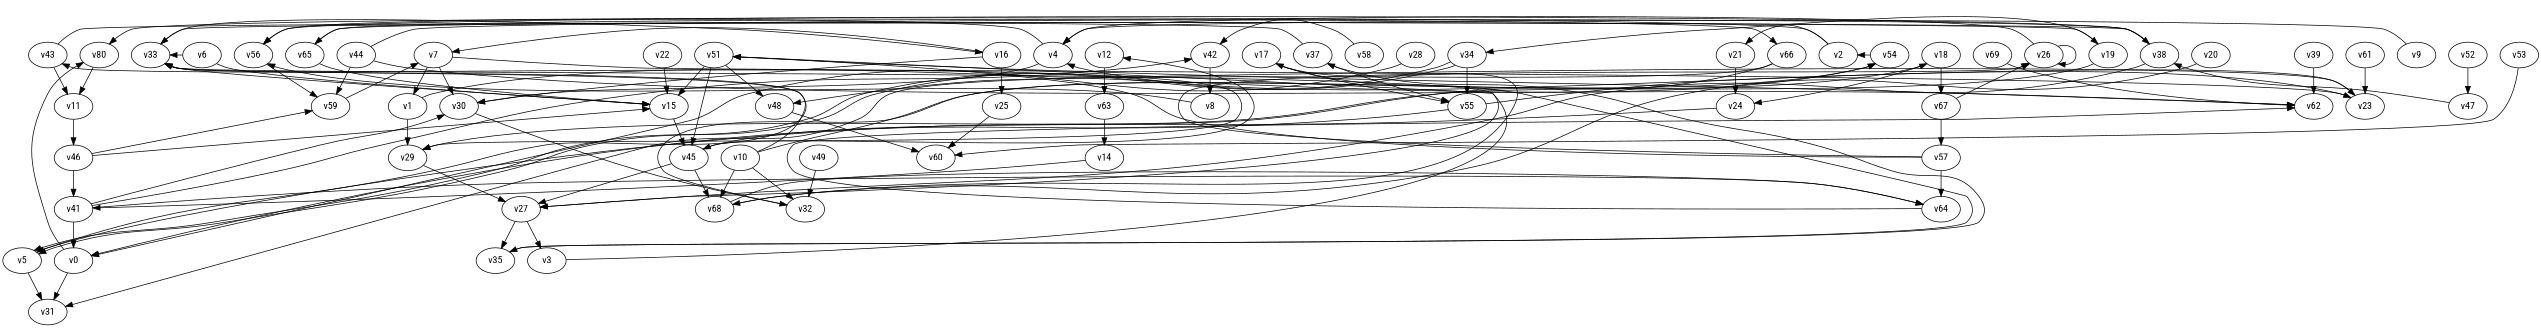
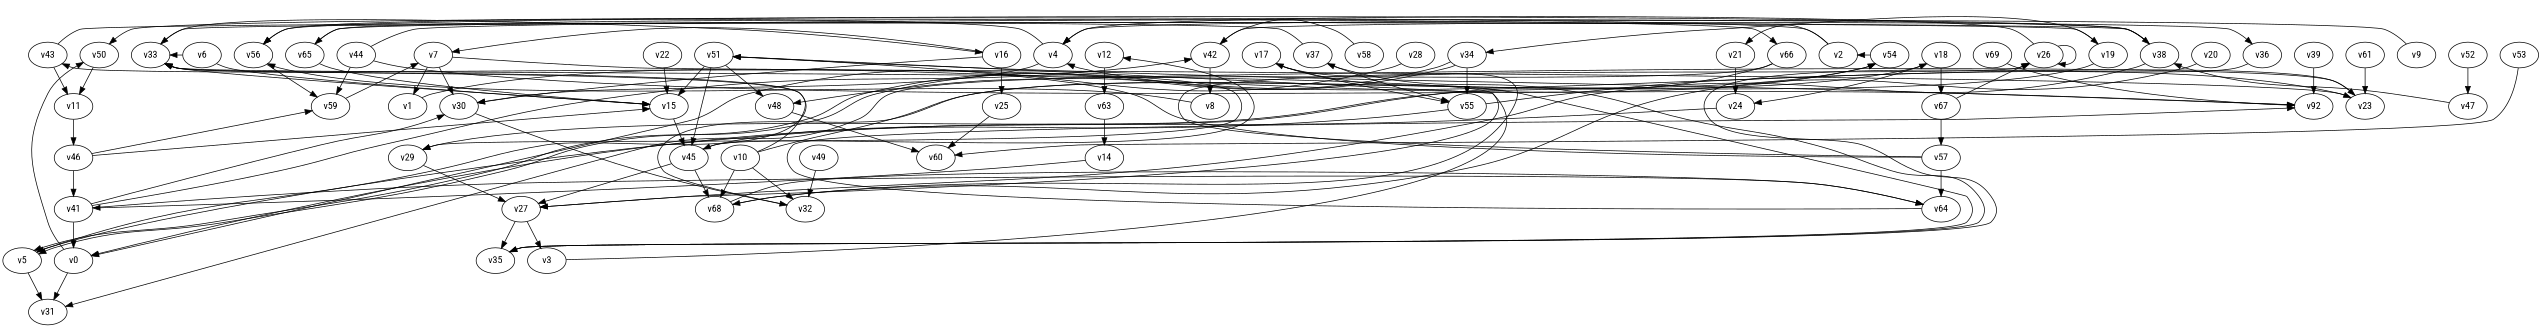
(99, 55) -> (99, 55)
none -> (2262, 55)
(2314, 106) -> (2314, 106)
(408, 129) -> none
